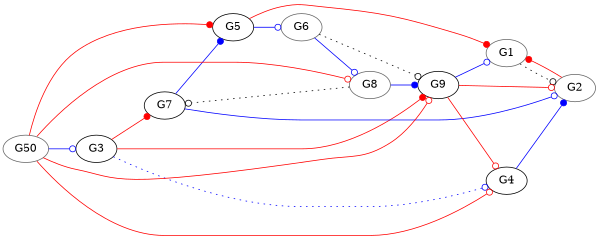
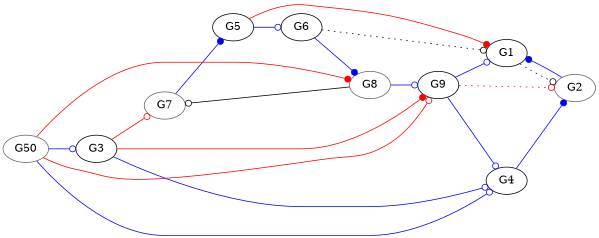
(302, 27) -> (302, 27)
(92, 42) -> none
(507, 53) -> (507, 53)
(333, 54) -> (333, 54)
(367, 55) -> (401, 40)
(179, 62) -> (179, 62)
(547, 69) -> (547, 69)
(401, 85) -> (401, 85)
(504, 86) -> (504, 86)
(271, 95) -> (271, 95)
(165, 106) -> (165, 106)
(369, 120) -> none
(128, 129) -> (128, 129)
(471, 130) -> (471, 130)
(295, 206) -> (295, 206)
(254, 235) -> (254, 235)
